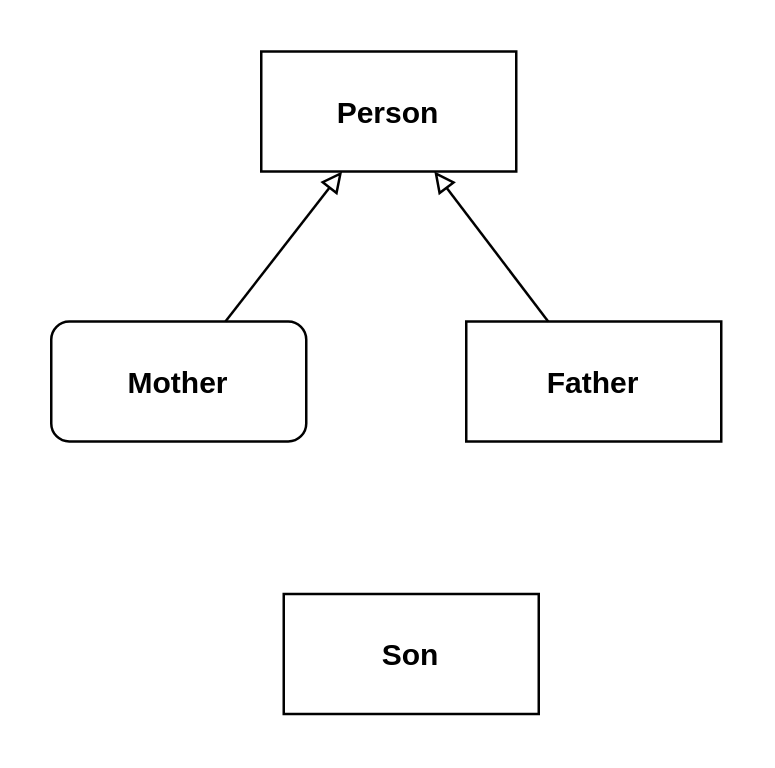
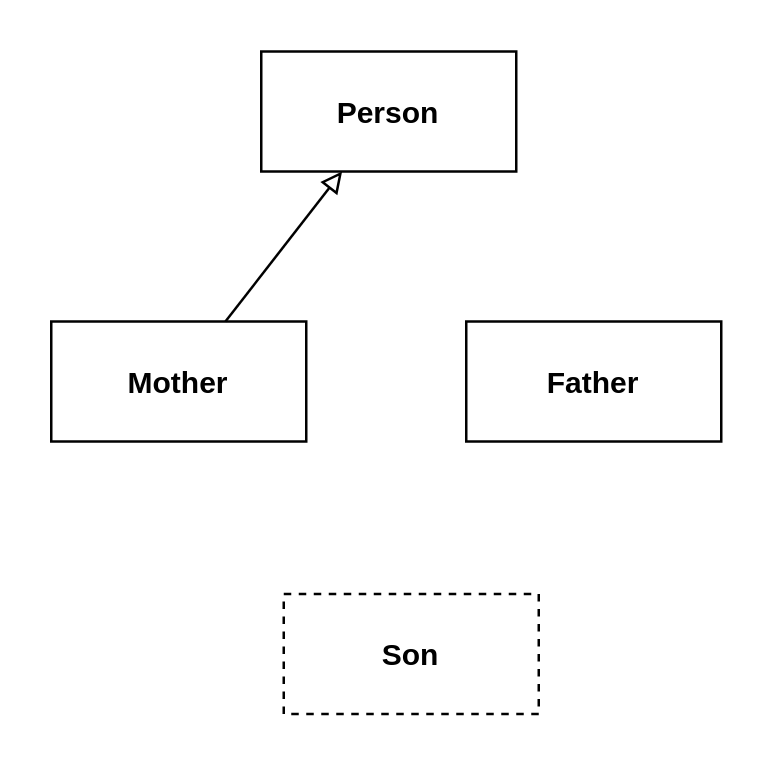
(497, 254) -> none
(179, 381) -> (179, 381)
(411, 654) -> (411, 654)
